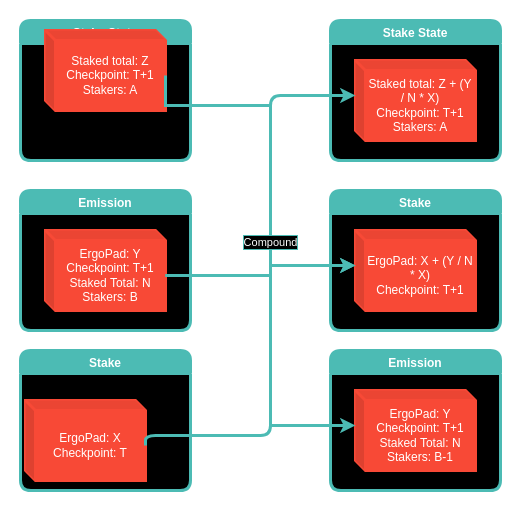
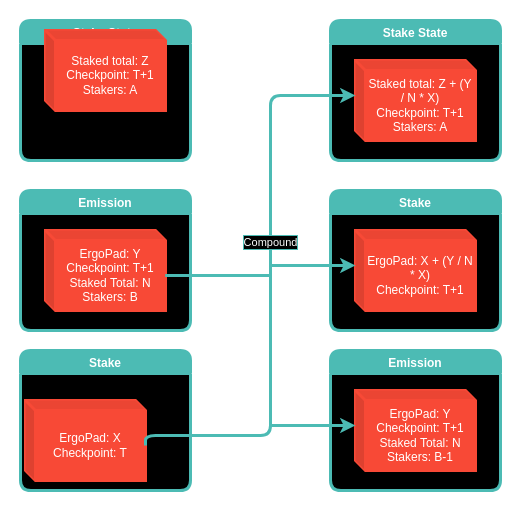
(202, 106) -> none
